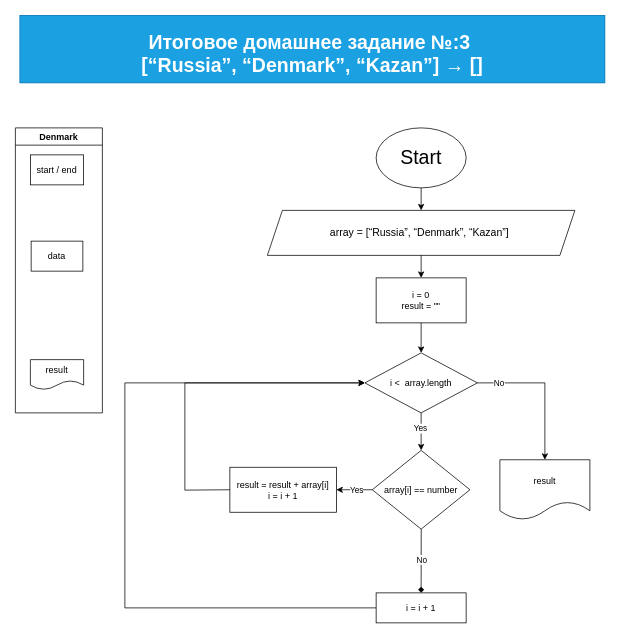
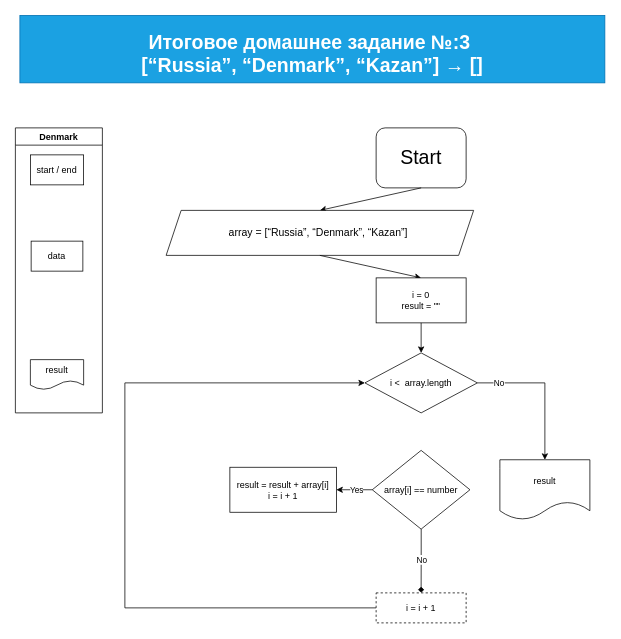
(421, 158) -> (421, 158)
(421, 233) -> (320, 233)
(421, 428) -> none
(185, 460) -> none
(421, 608) -> (421, 608)
